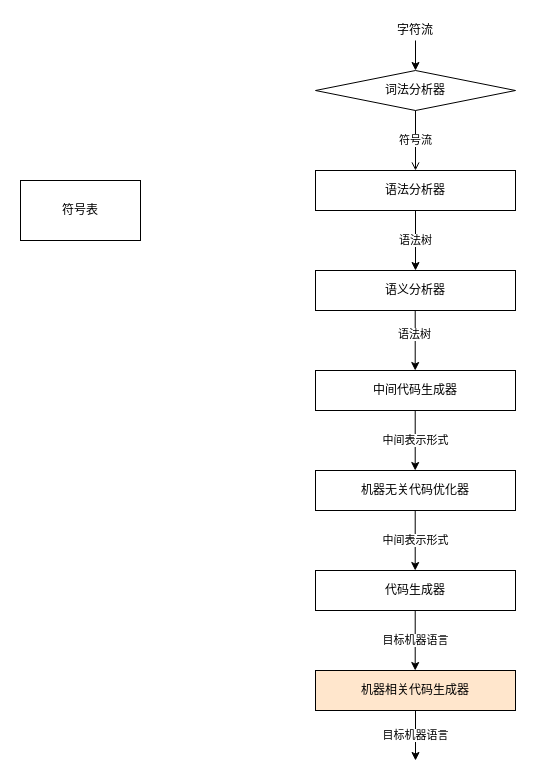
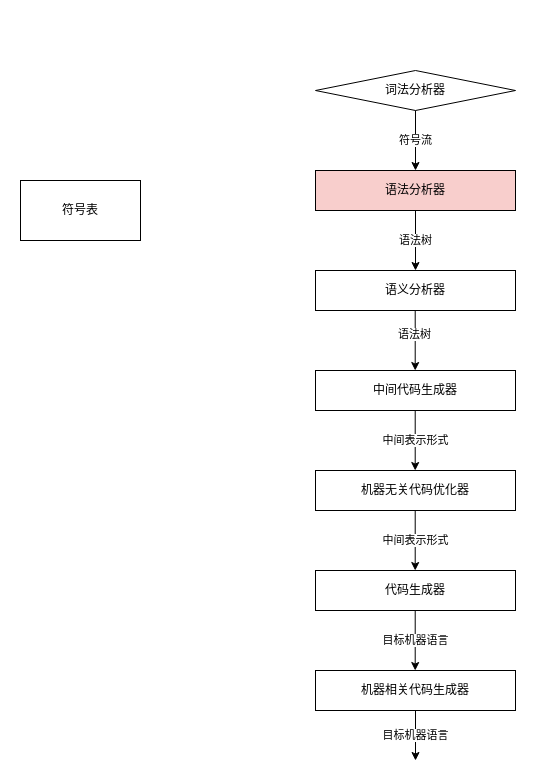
(416, 31) -> none
(416, 52) -> none
(416, 163) -> (416, 162)
(416, 191) -> (416, 191)
(416, 691) -> (416, 691)
